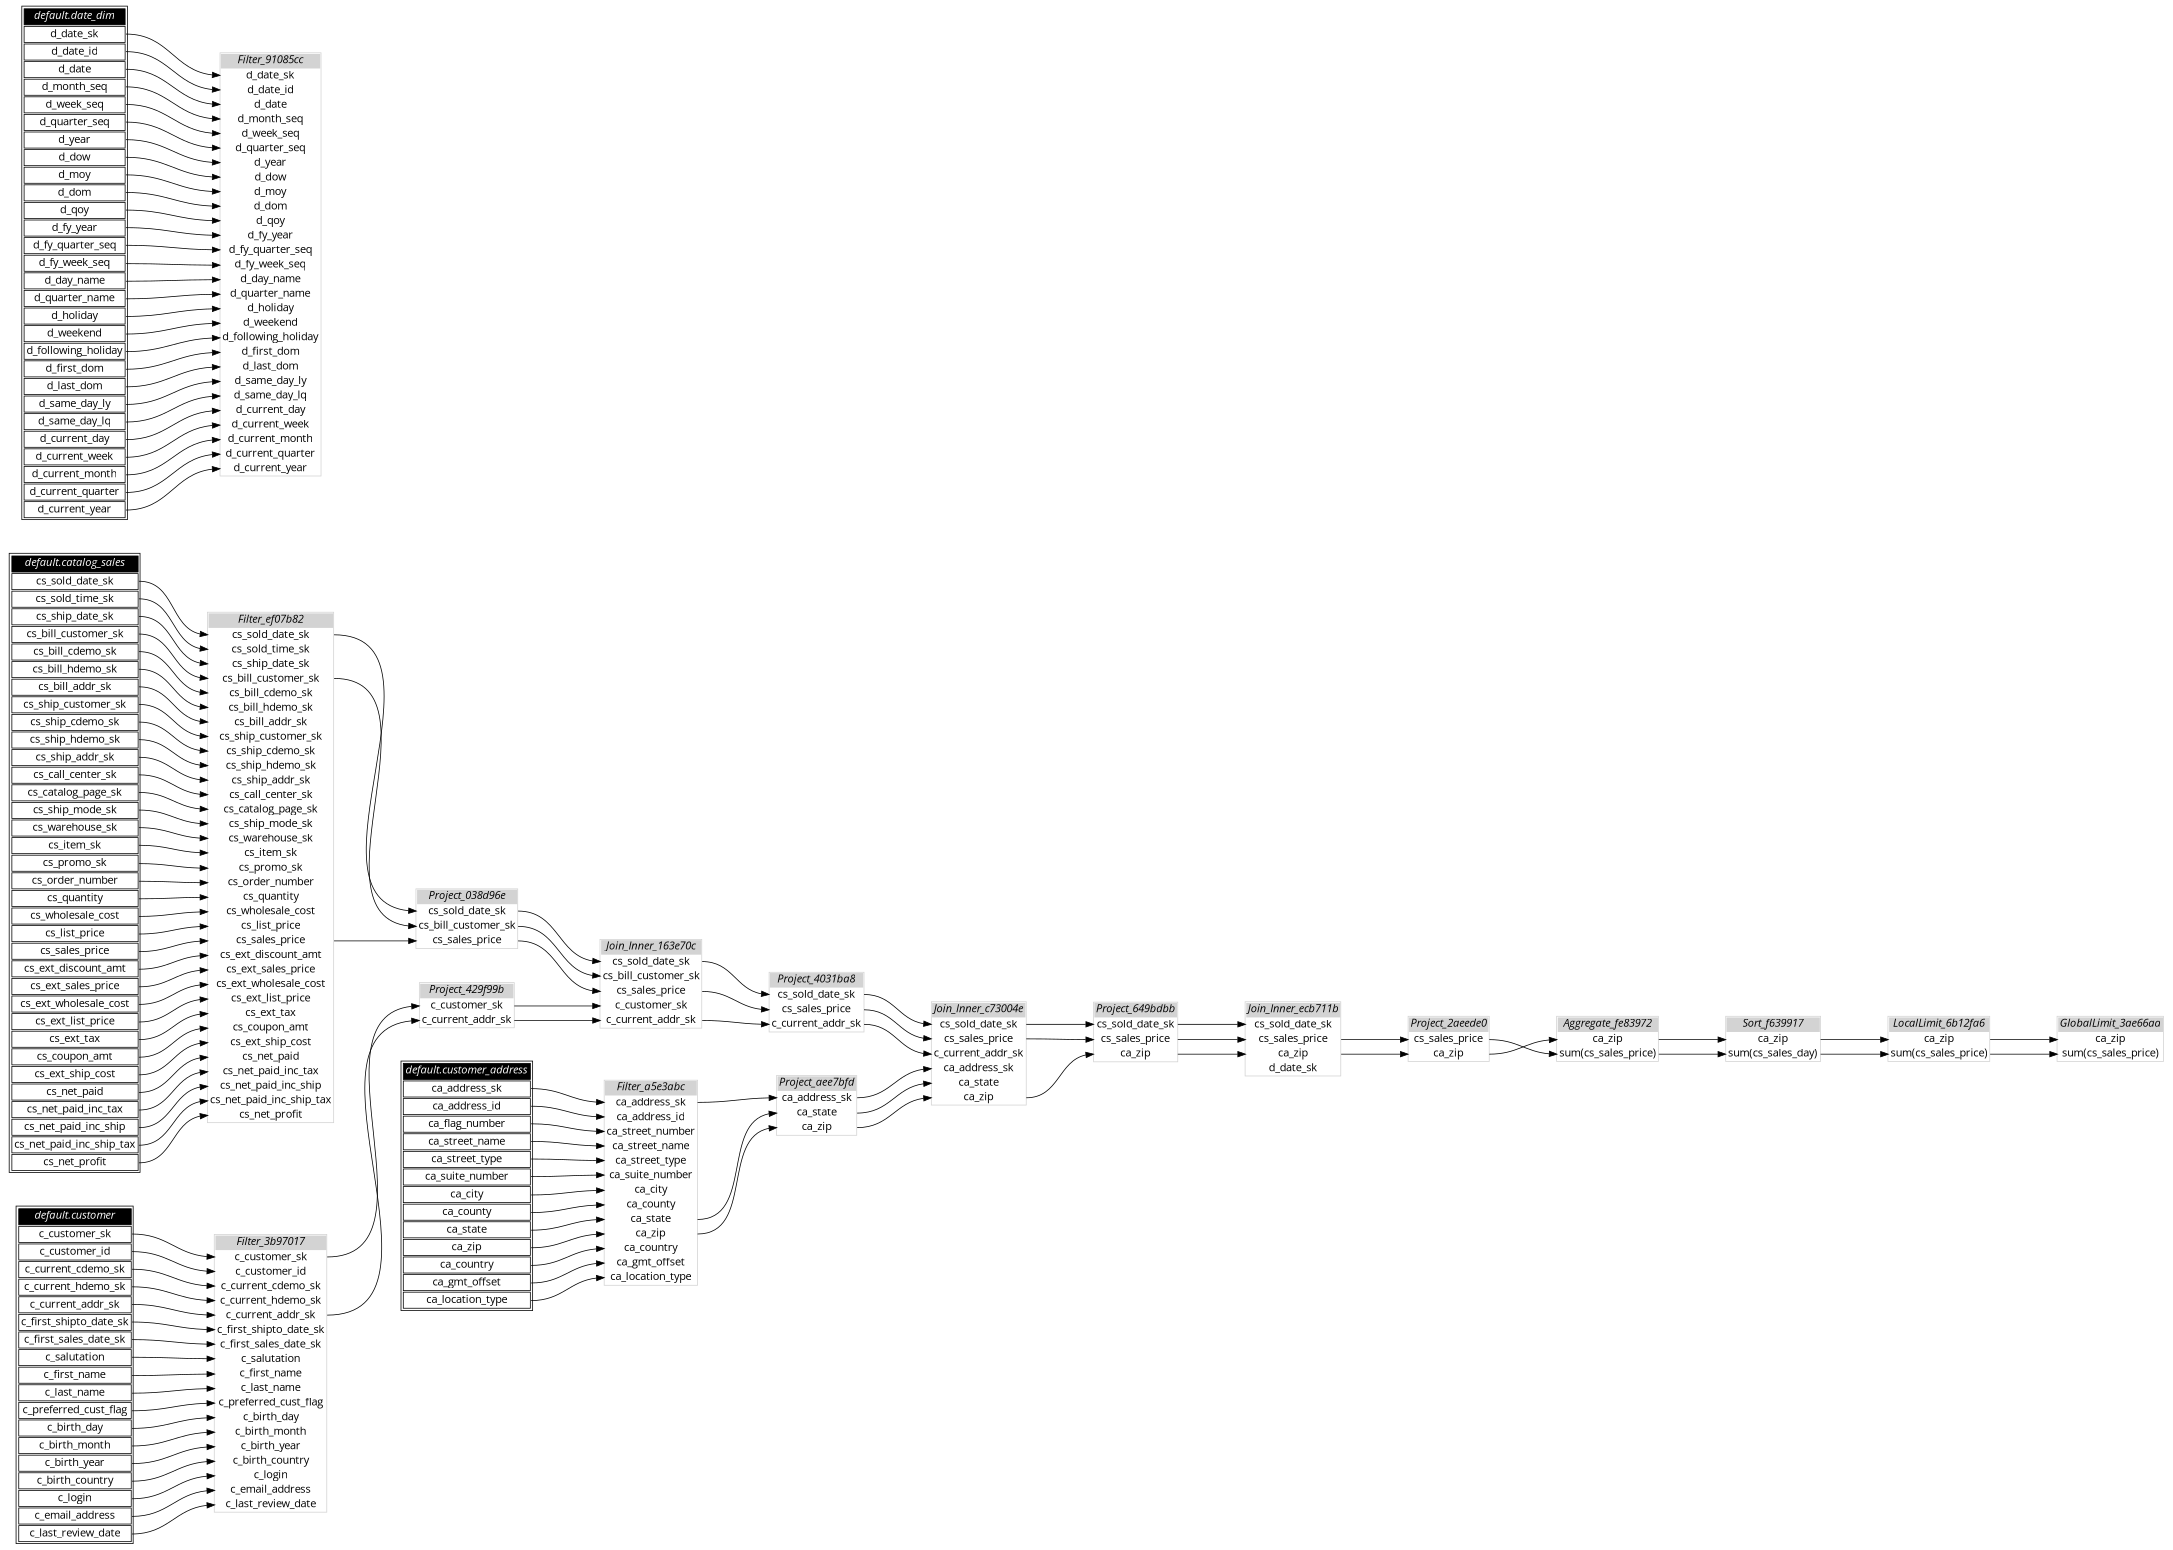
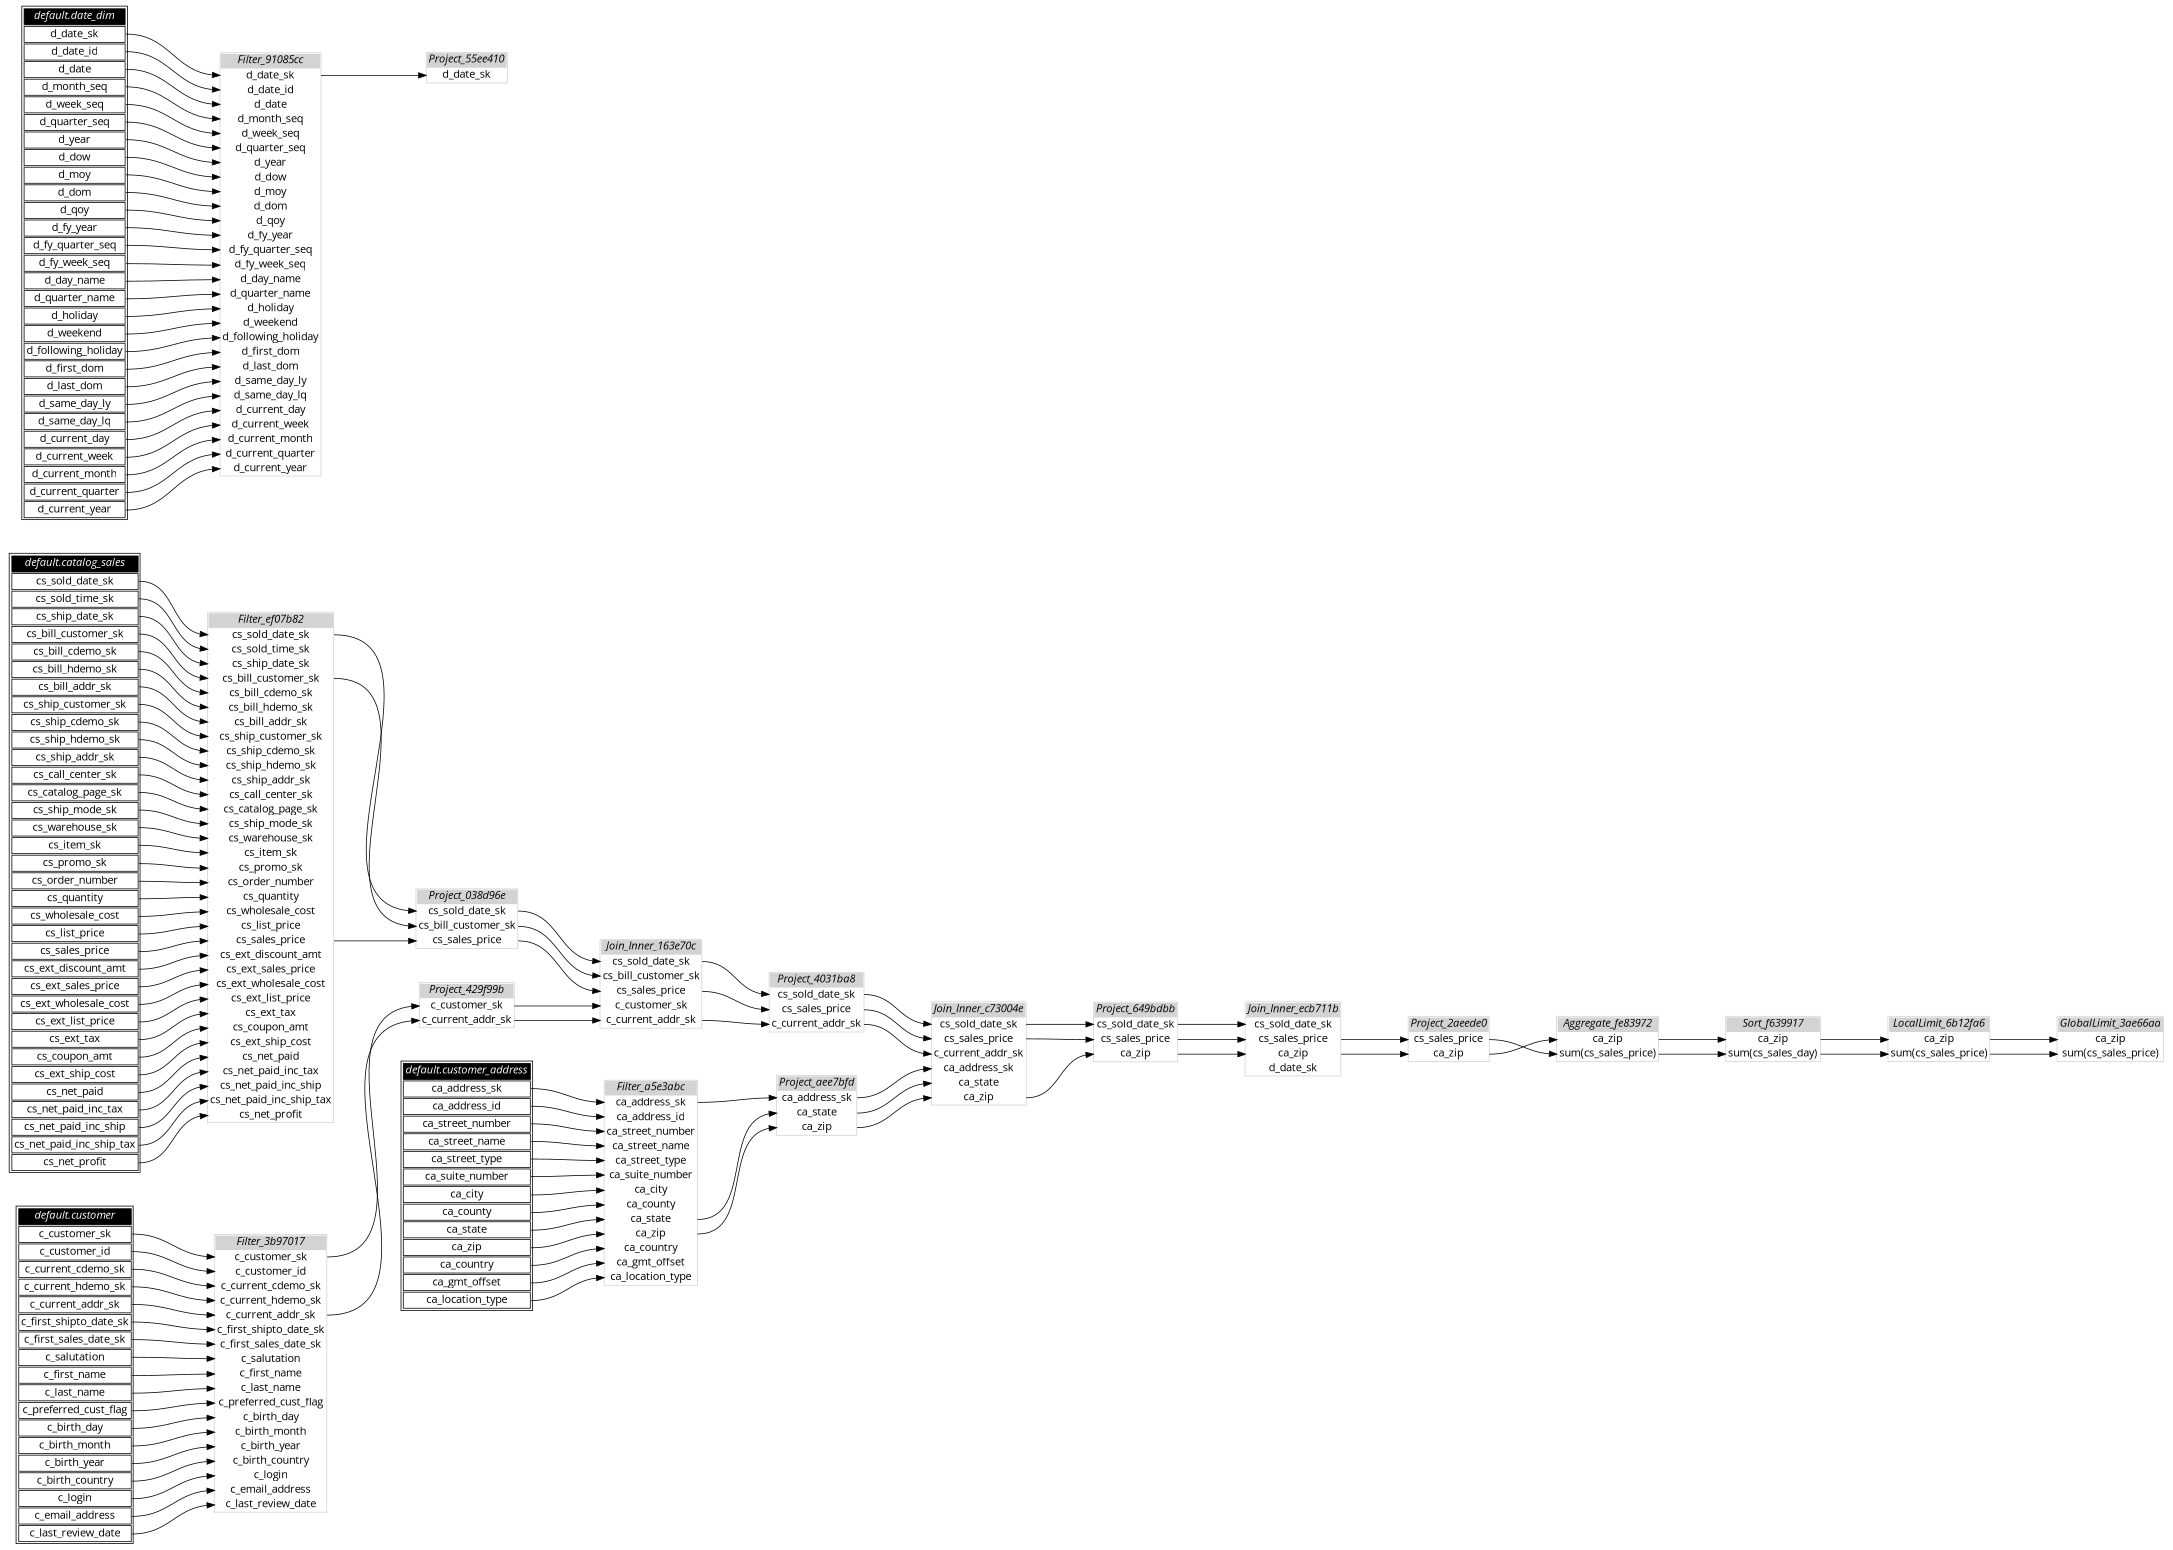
none -> (467, 68)
(467, 1124) -> (467, 1124)
